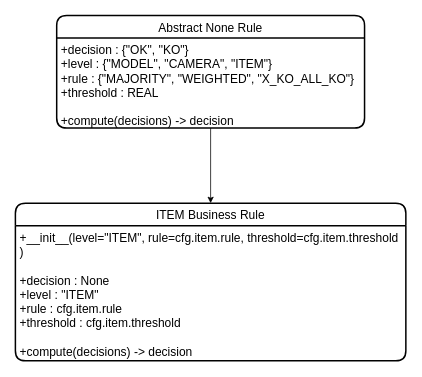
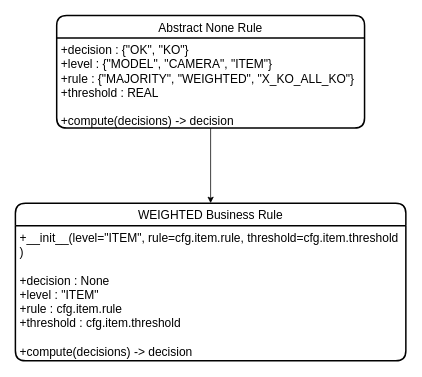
(210, 215) -> (210, 215)
